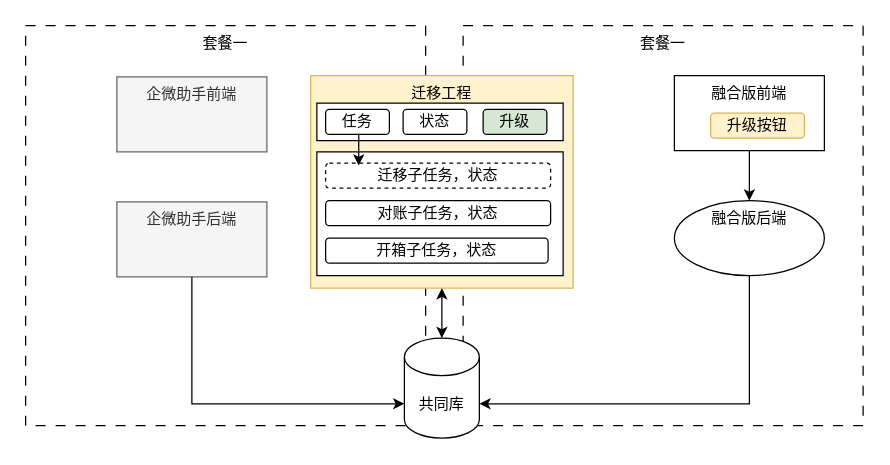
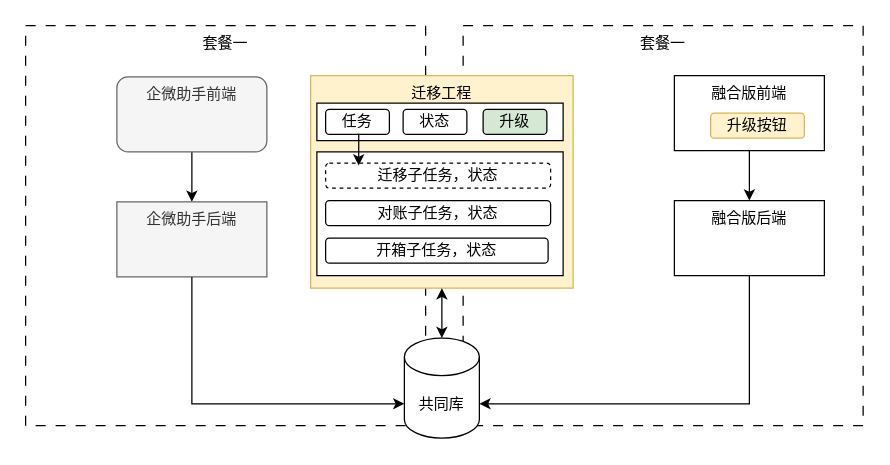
(192, 114) -> (192, 114)
none -> (192, 173)
(749, 238) -> (749, 238)
